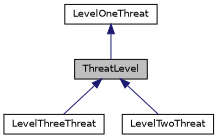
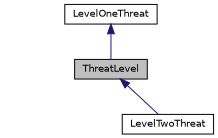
(54, 124) -> none
